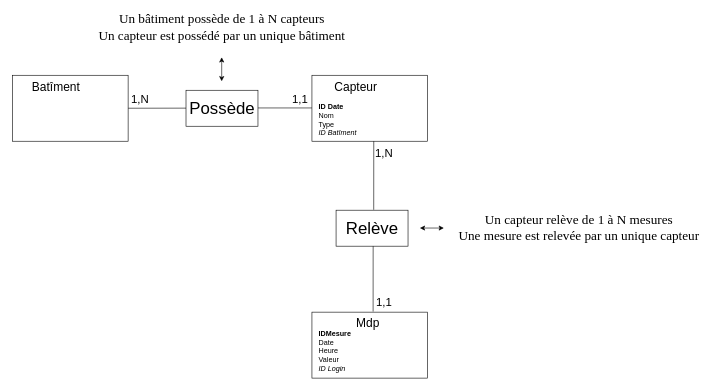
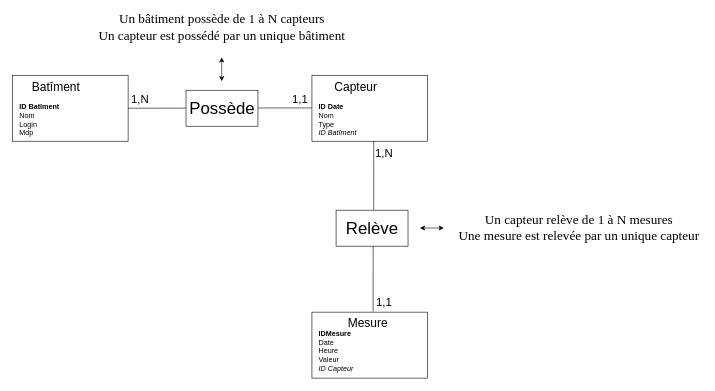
none -> (50, 120)
(368, 323) -> (368, 323)
(335, 351) -> (338, 351)
